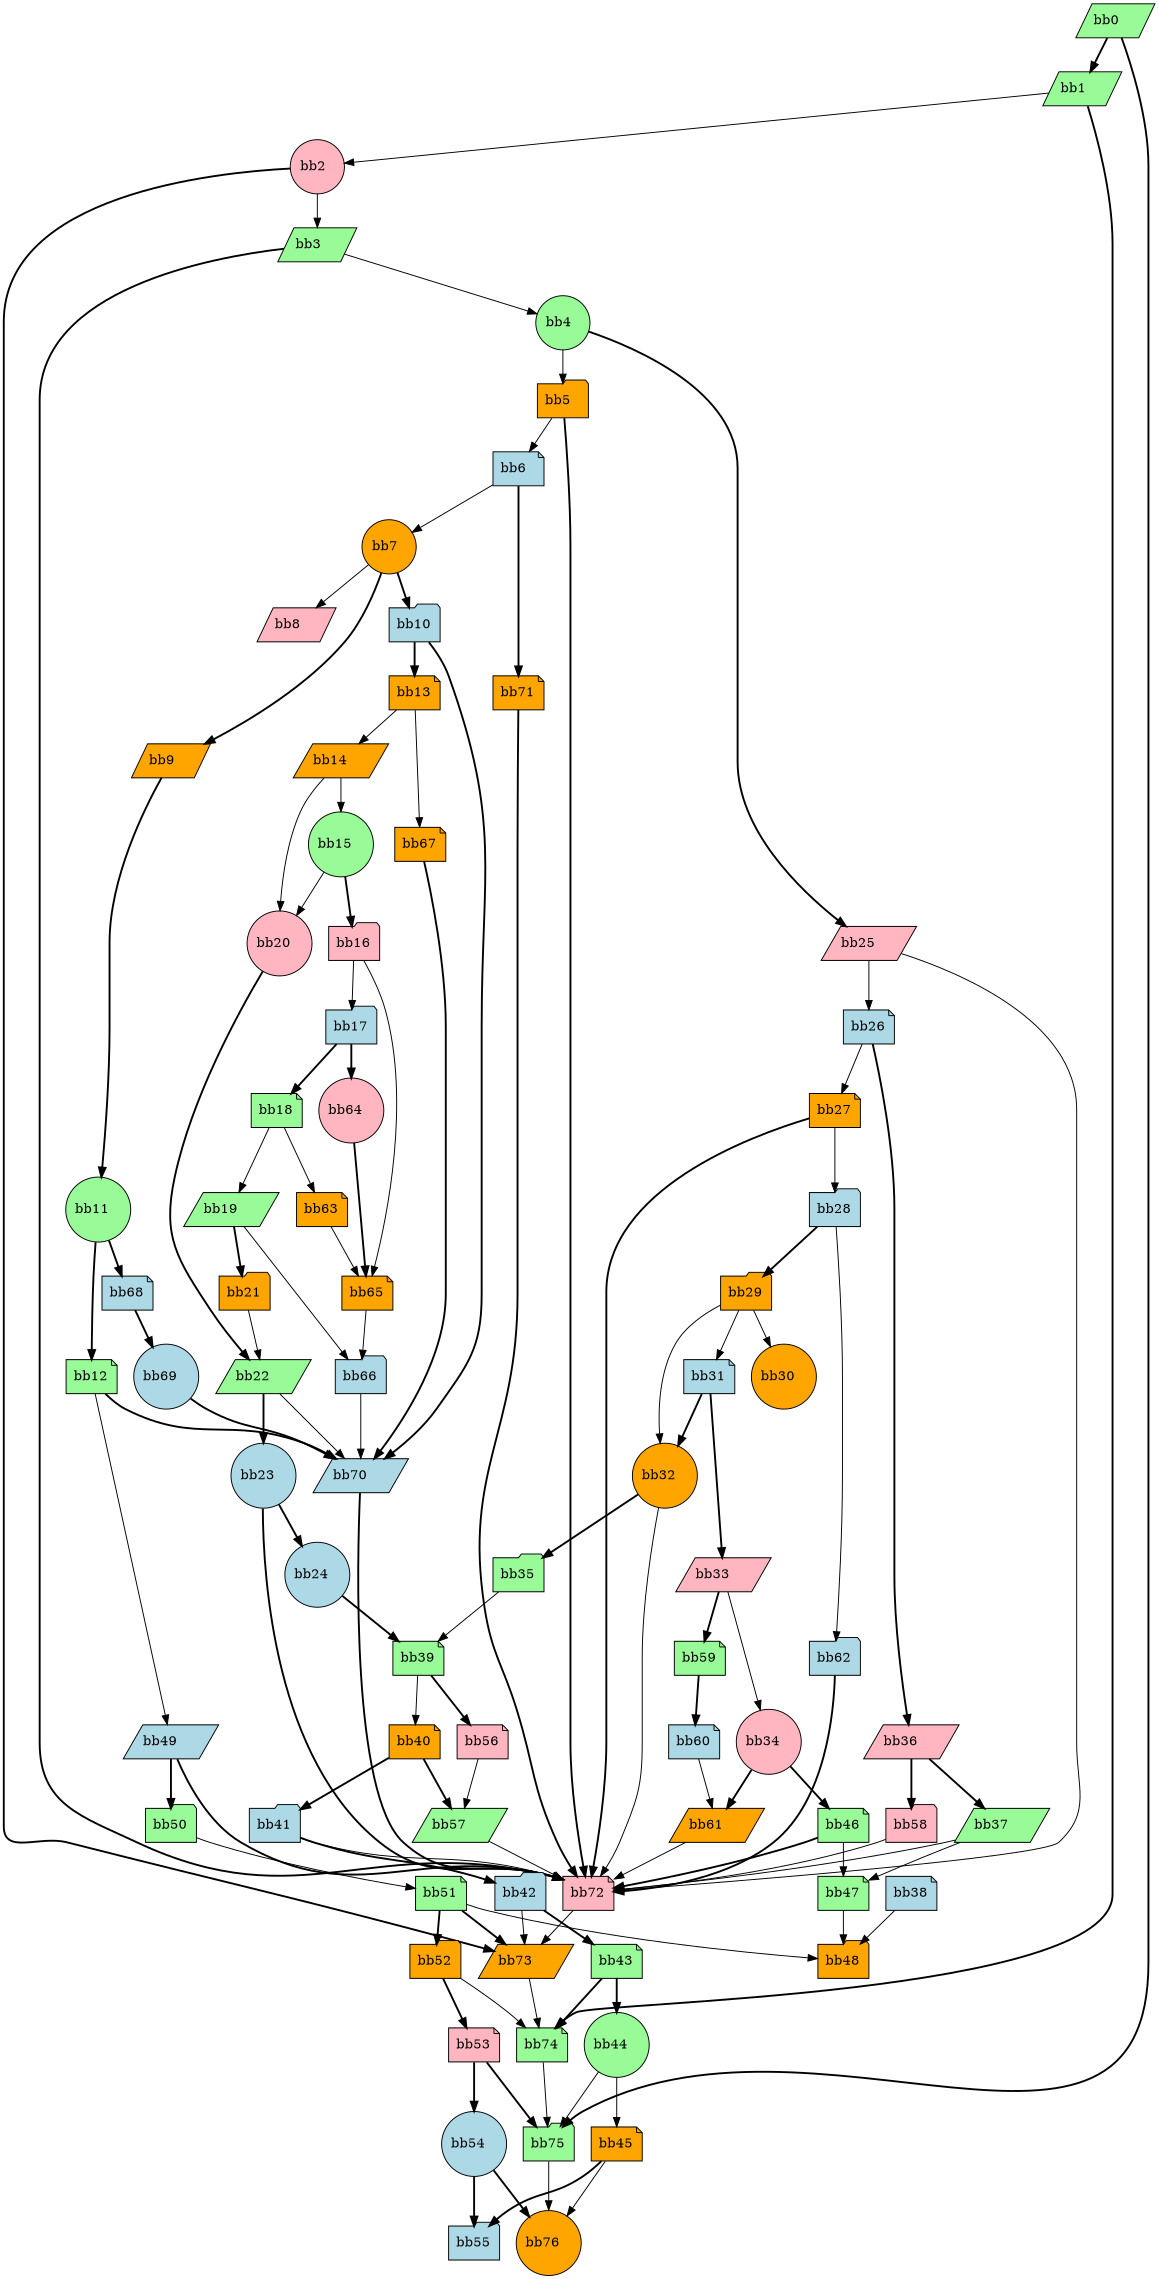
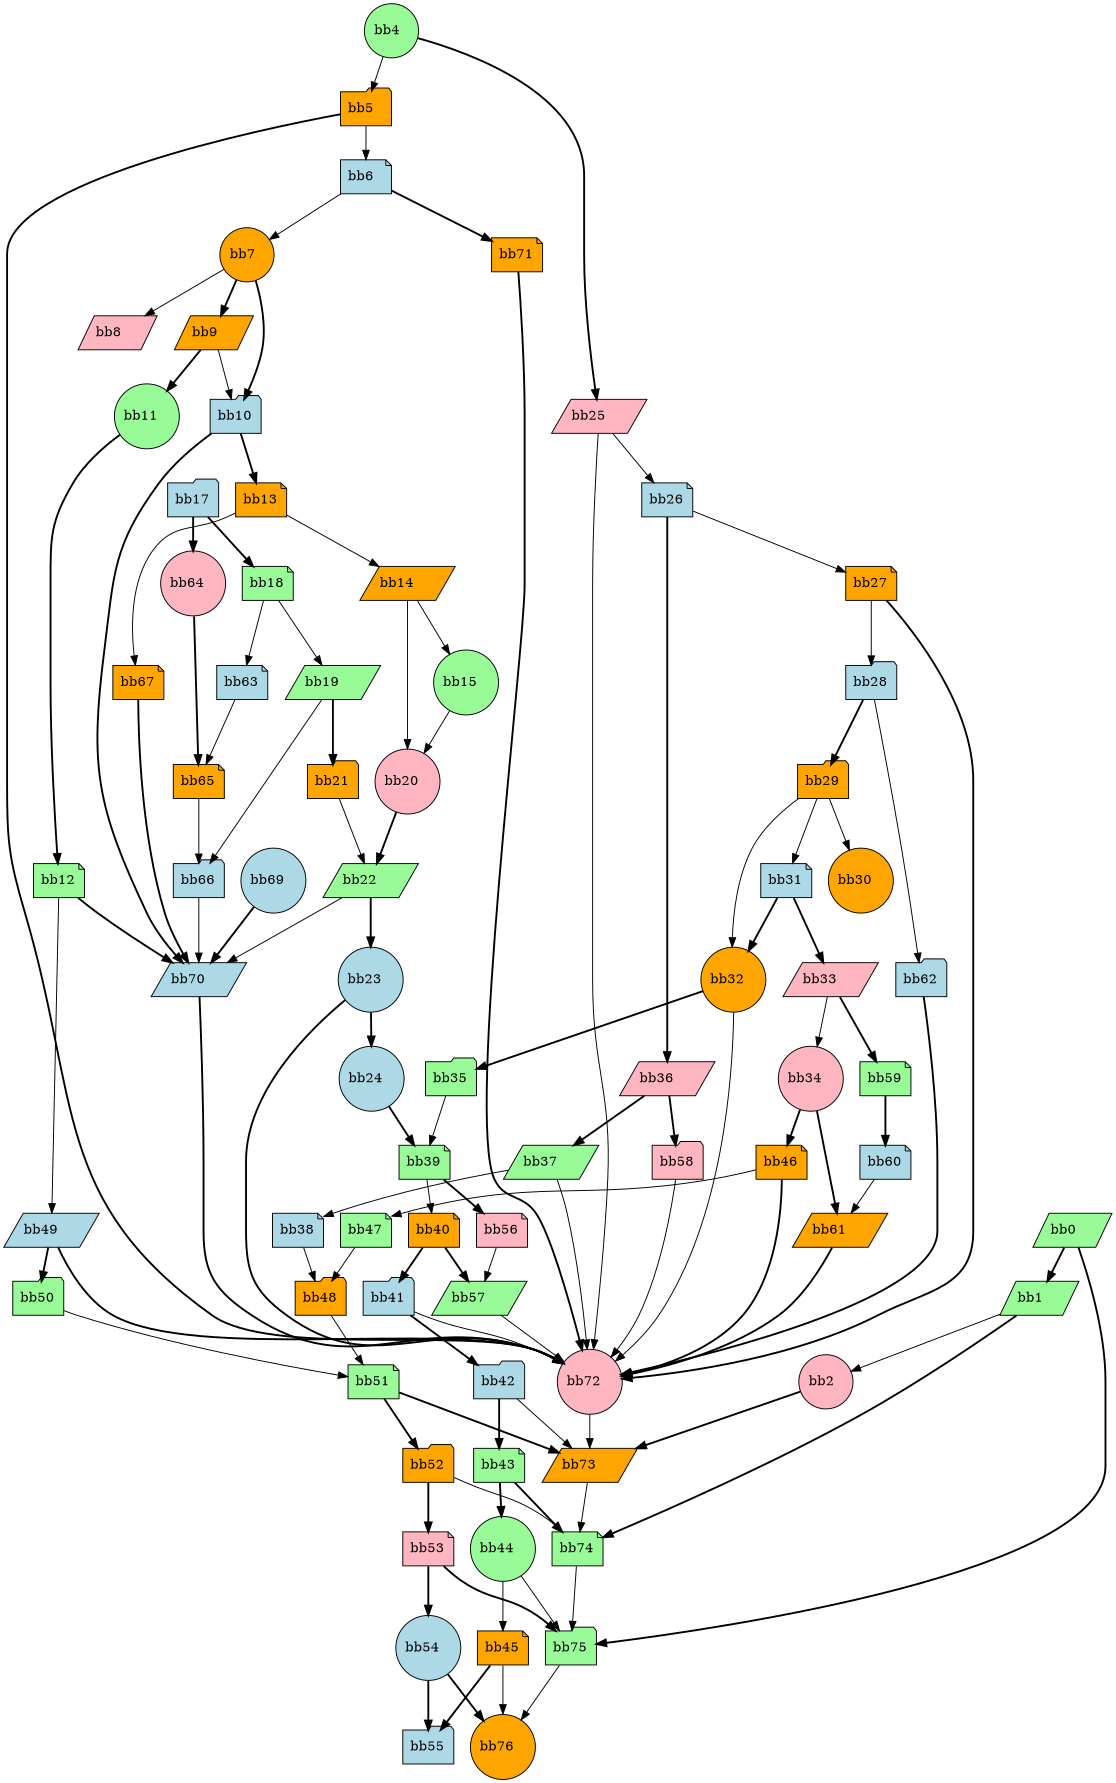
(317, 245) -> none
none -> (224, 370)
(354, 943) -> none
(322, 1210) -> (242, 682)
(128, 1293) -> none
(843, 1825) -> (782, 1162)
(921, 1858) -> (420, 1189)
(654, 1859) -> (748, 1334)
(588, 1893) -> (590, 1382)
(636, 1938) -> (342, 1333)
